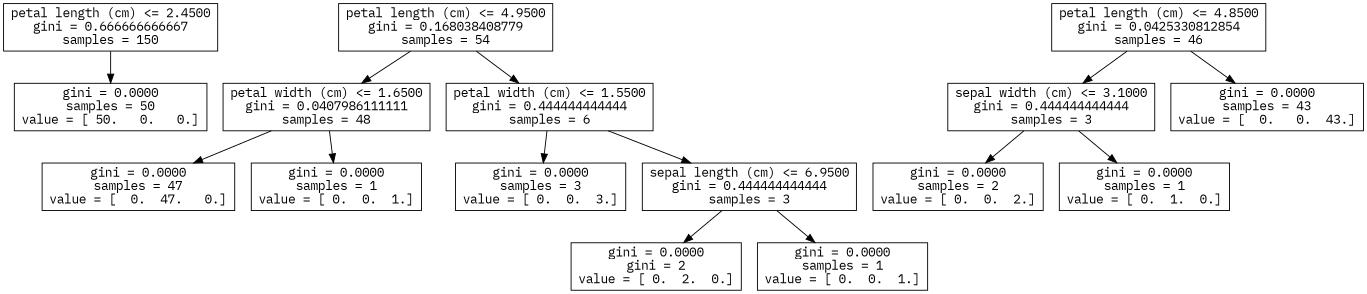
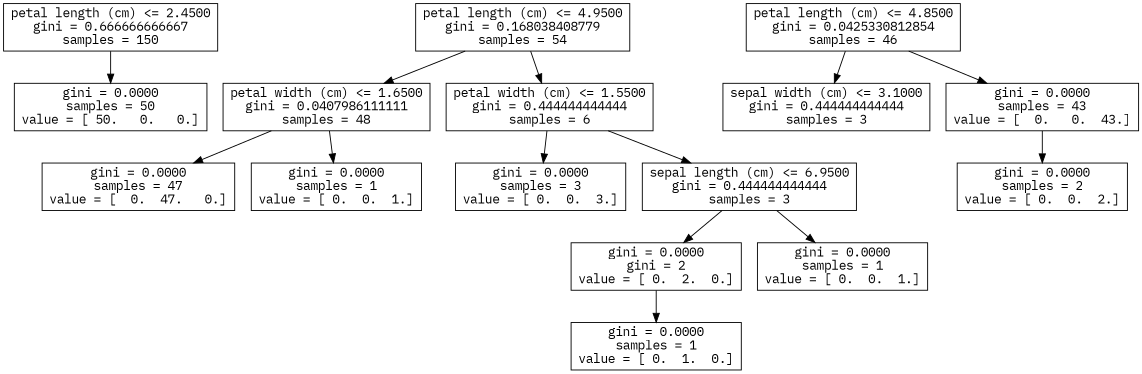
(1008, 144) -> (1042, 142)
(1094, 144) -> (656, 302)
